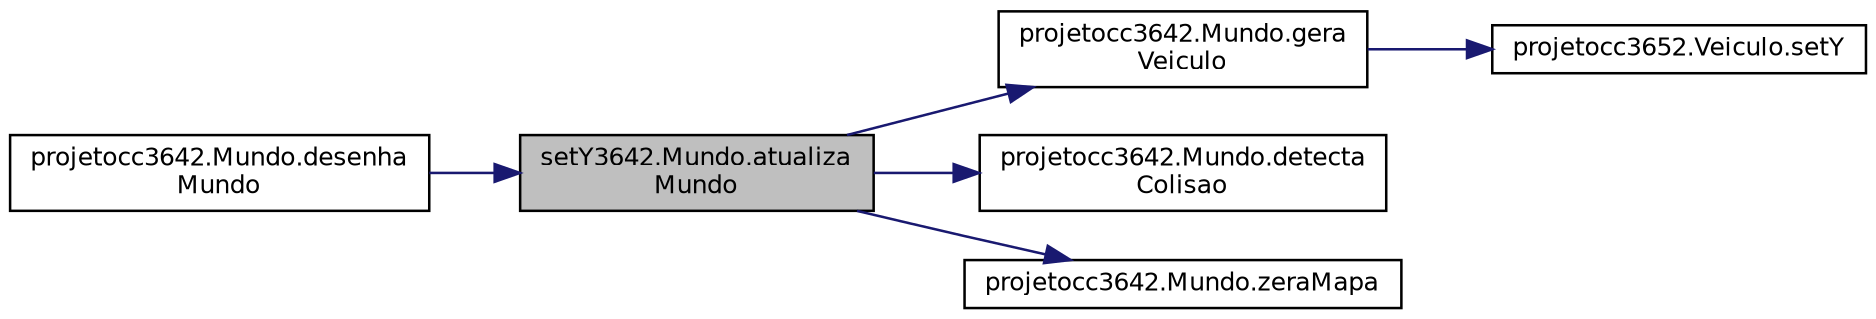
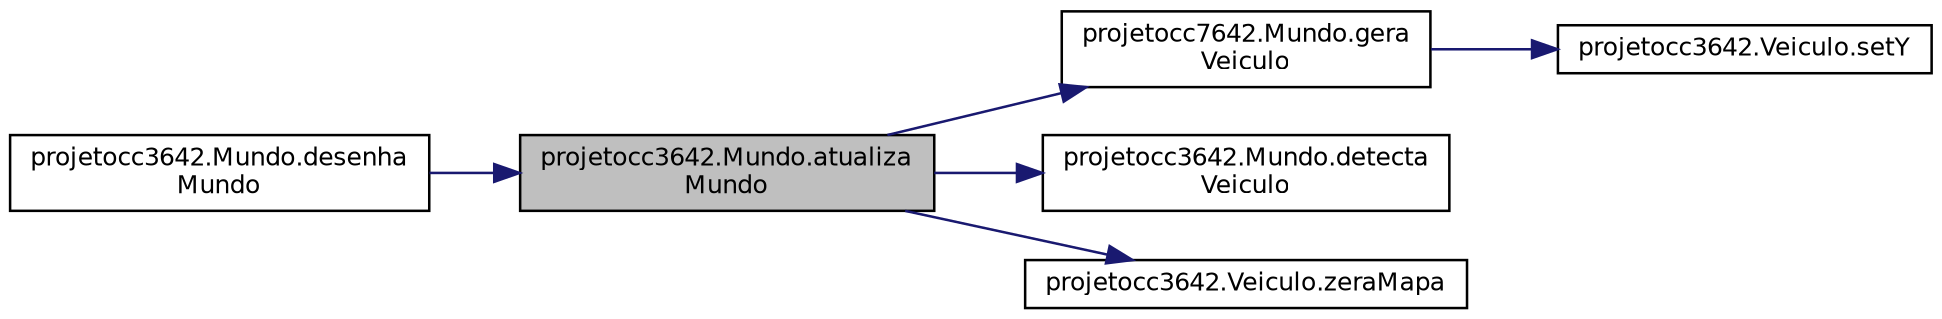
(1183, 49) -> (1246, 49)
(1679, 49) -> (1745, 49)
(697, 173) -> (727, 173)
(1183, 173) -> (1246, 173)
(1183, 284) -> (1246, 284)
